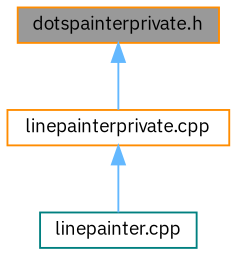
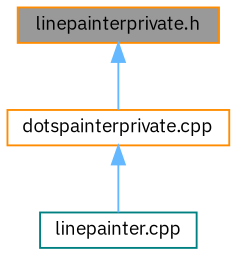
(118, 25) -> (118, 25)
(118, 128) -> (118, 128)
